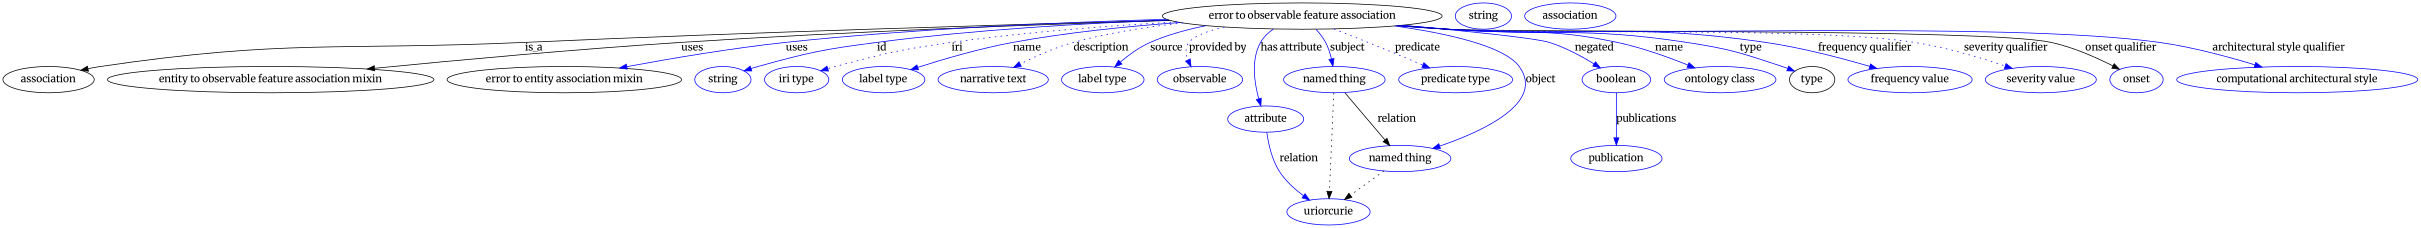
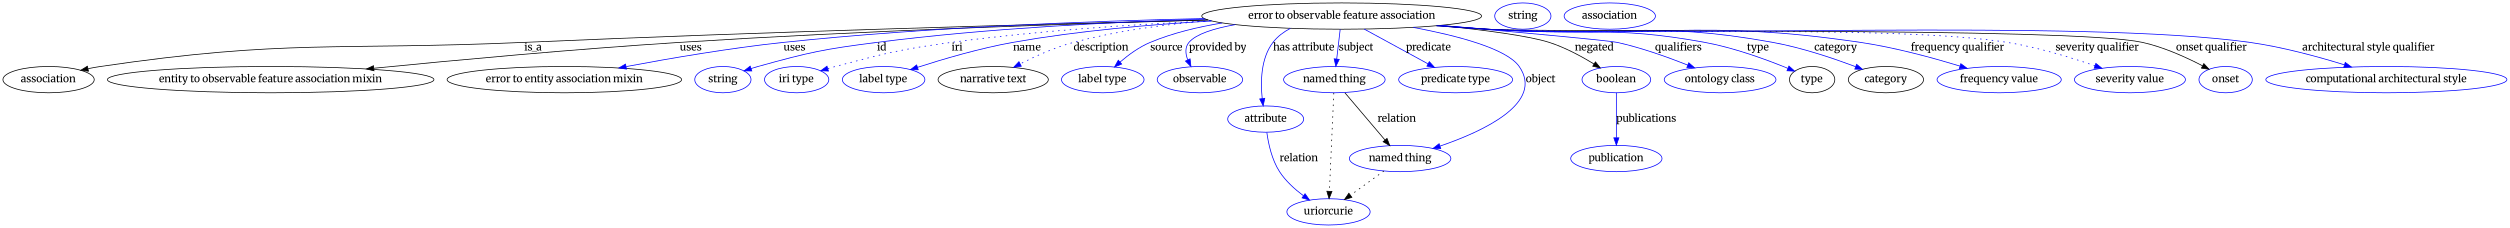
(1197, 36) -> (1202, 34)
(1515, 37) -> (1532, 38)
(1379, 47) -> (1396, 46)
(1669, 48) -> (1678, 48)
(993, 80) -> (993, 80)
none -> (1886, 80)
